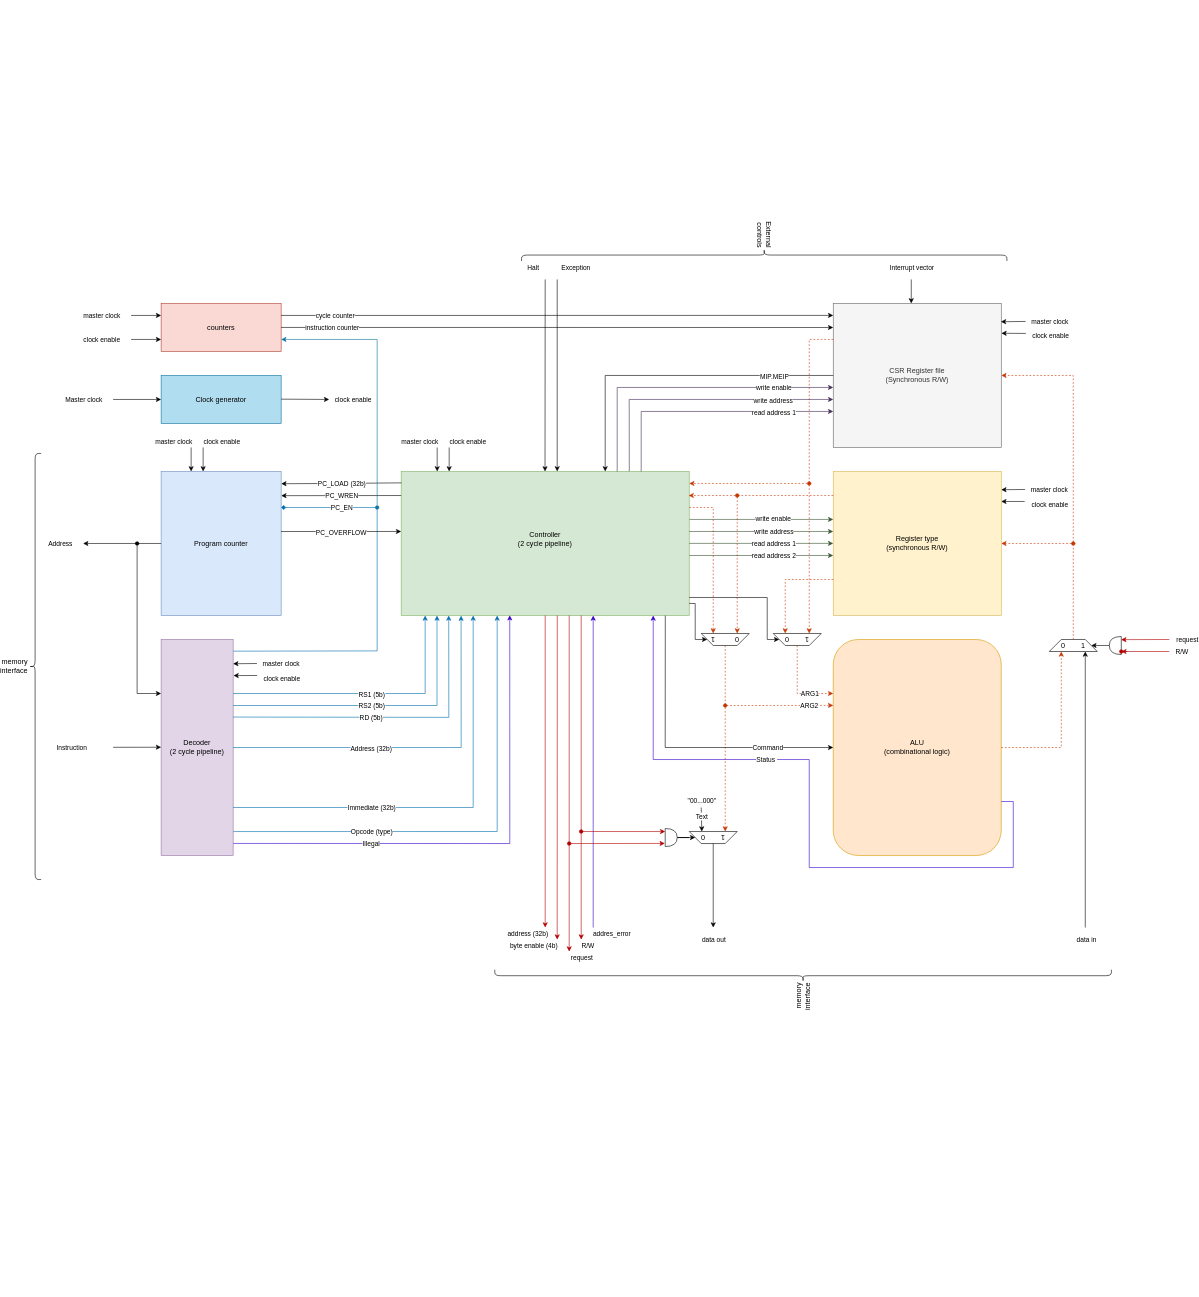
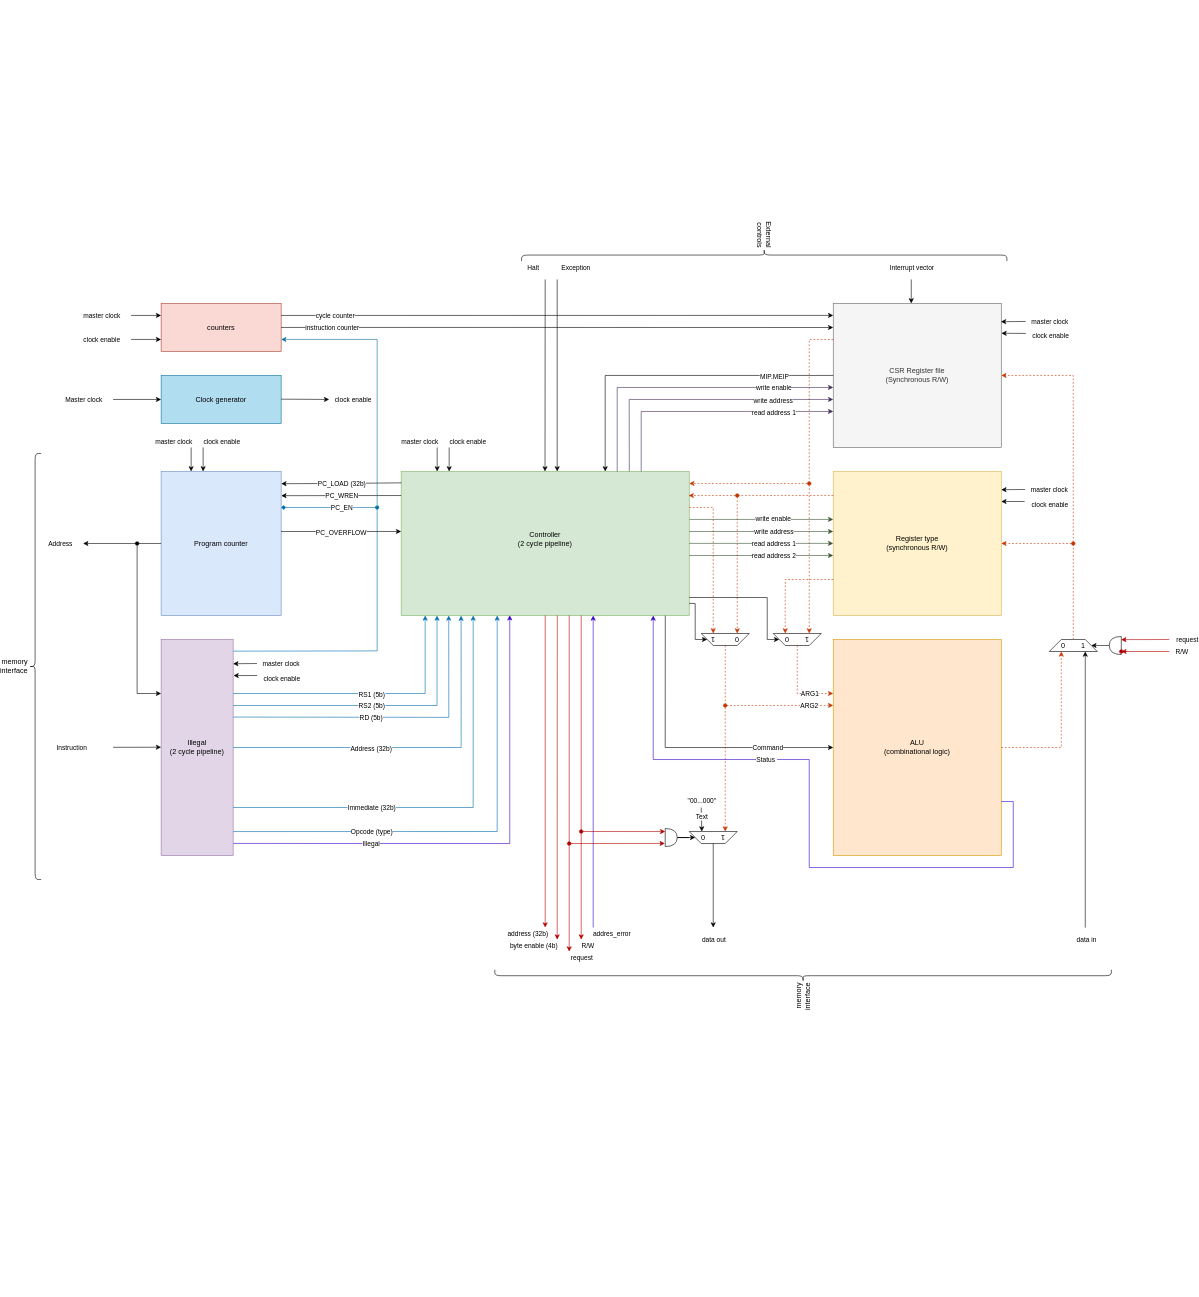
(197, 747) -> (197, 747)
(917, 747) -> (917, 747)
